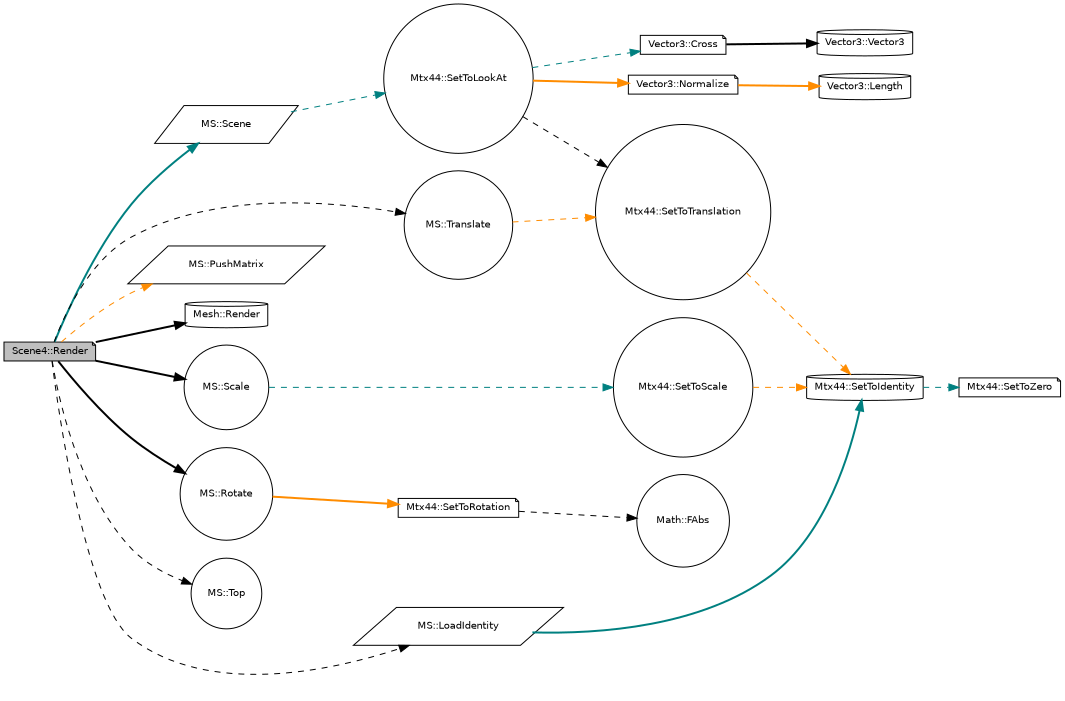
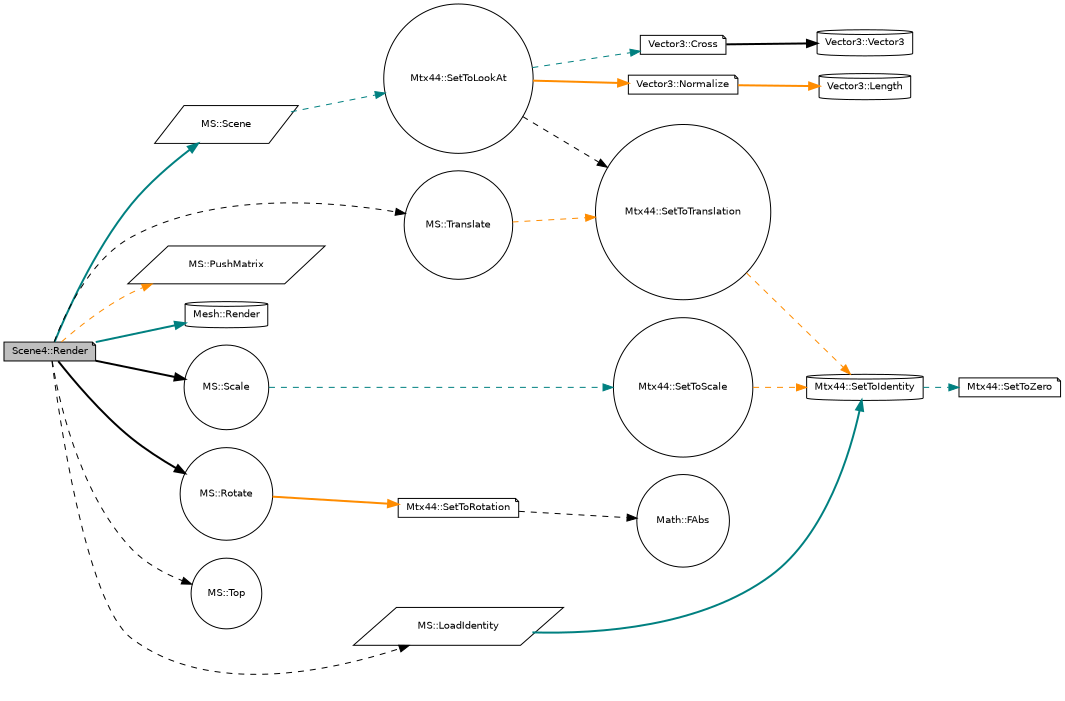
(135, 334) -> (135, 334)
